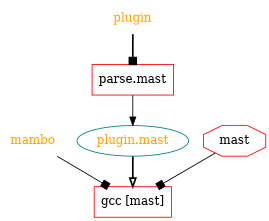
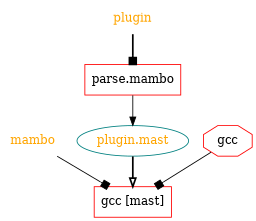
(133, 80) -> (133, 80)
(235, 141) -> (228, 141)
